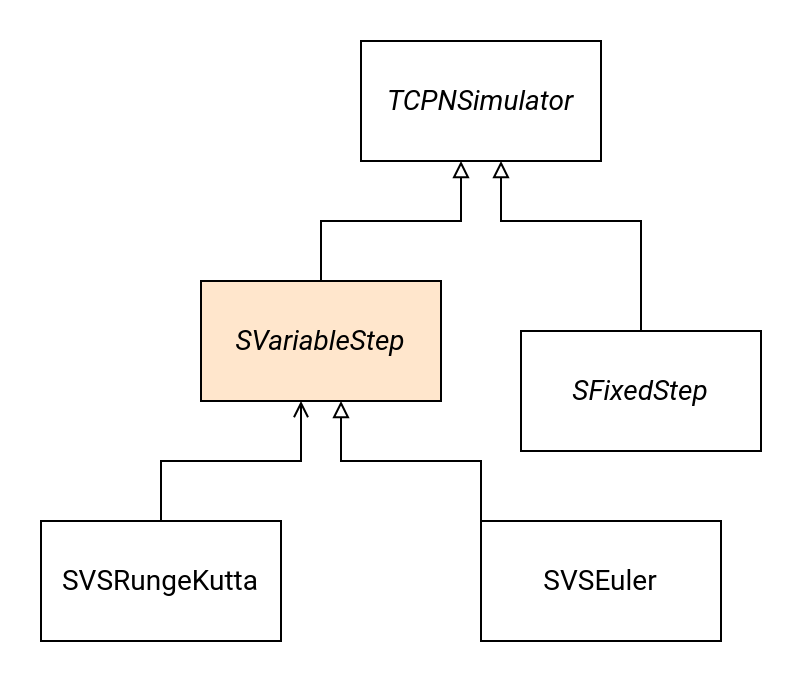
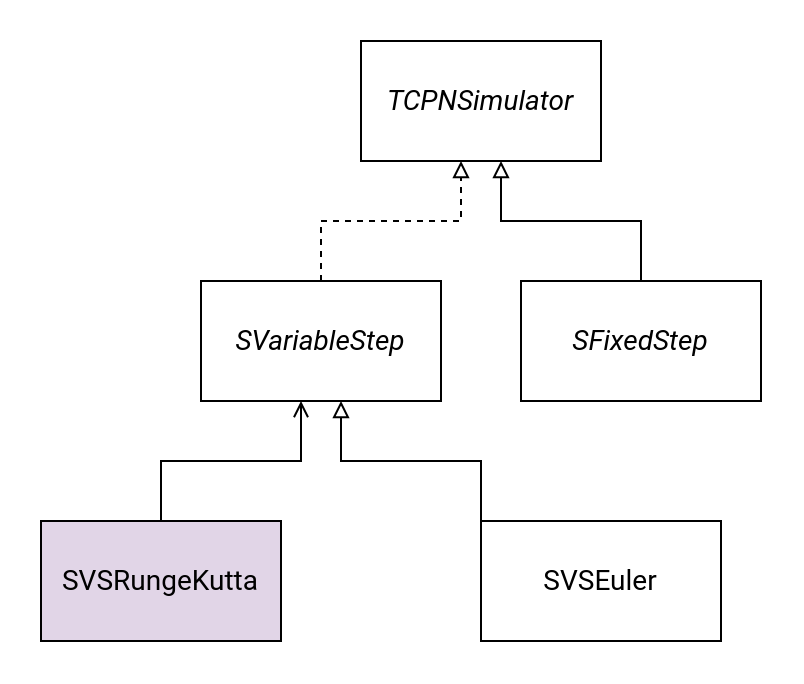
(385, 221) -> (385, 221)
(321, 341) -> (321, 341)
(641, 391) -> (641, 341)
(161, 581) -> (161, 581)
